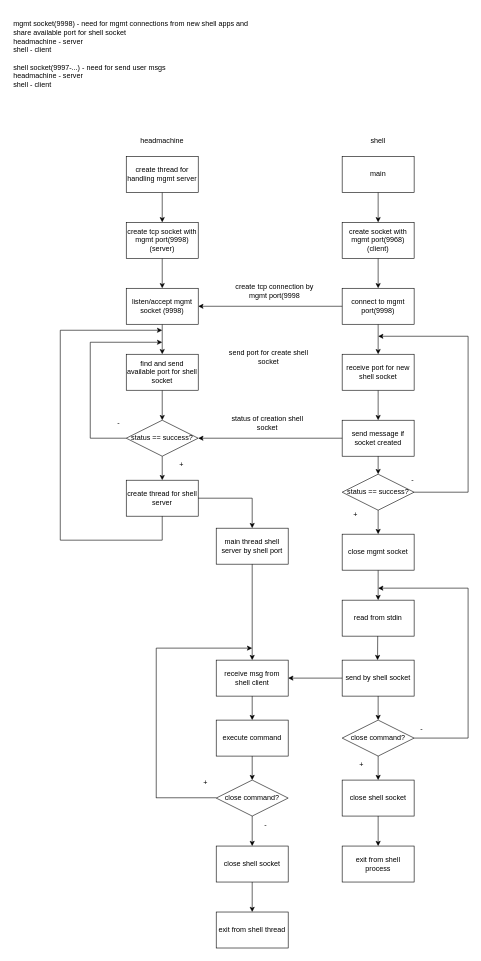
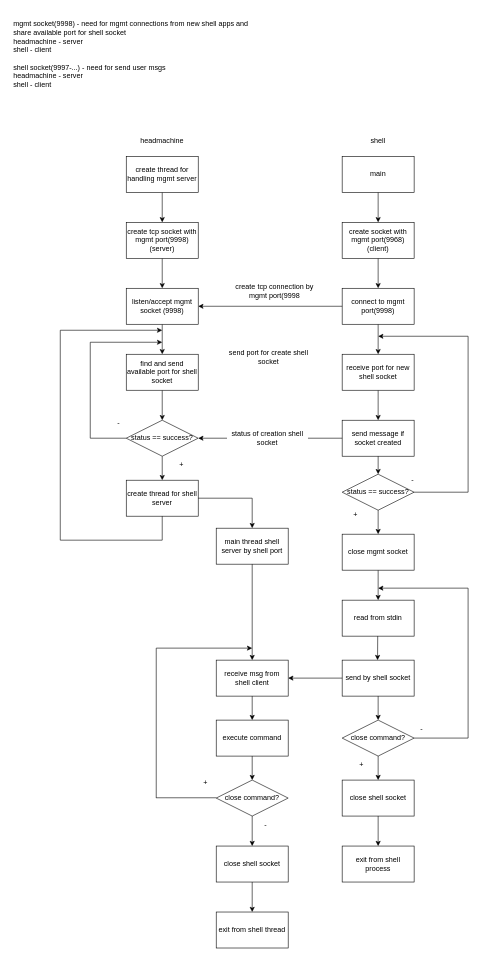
(268, 423) -> (268, 438)
